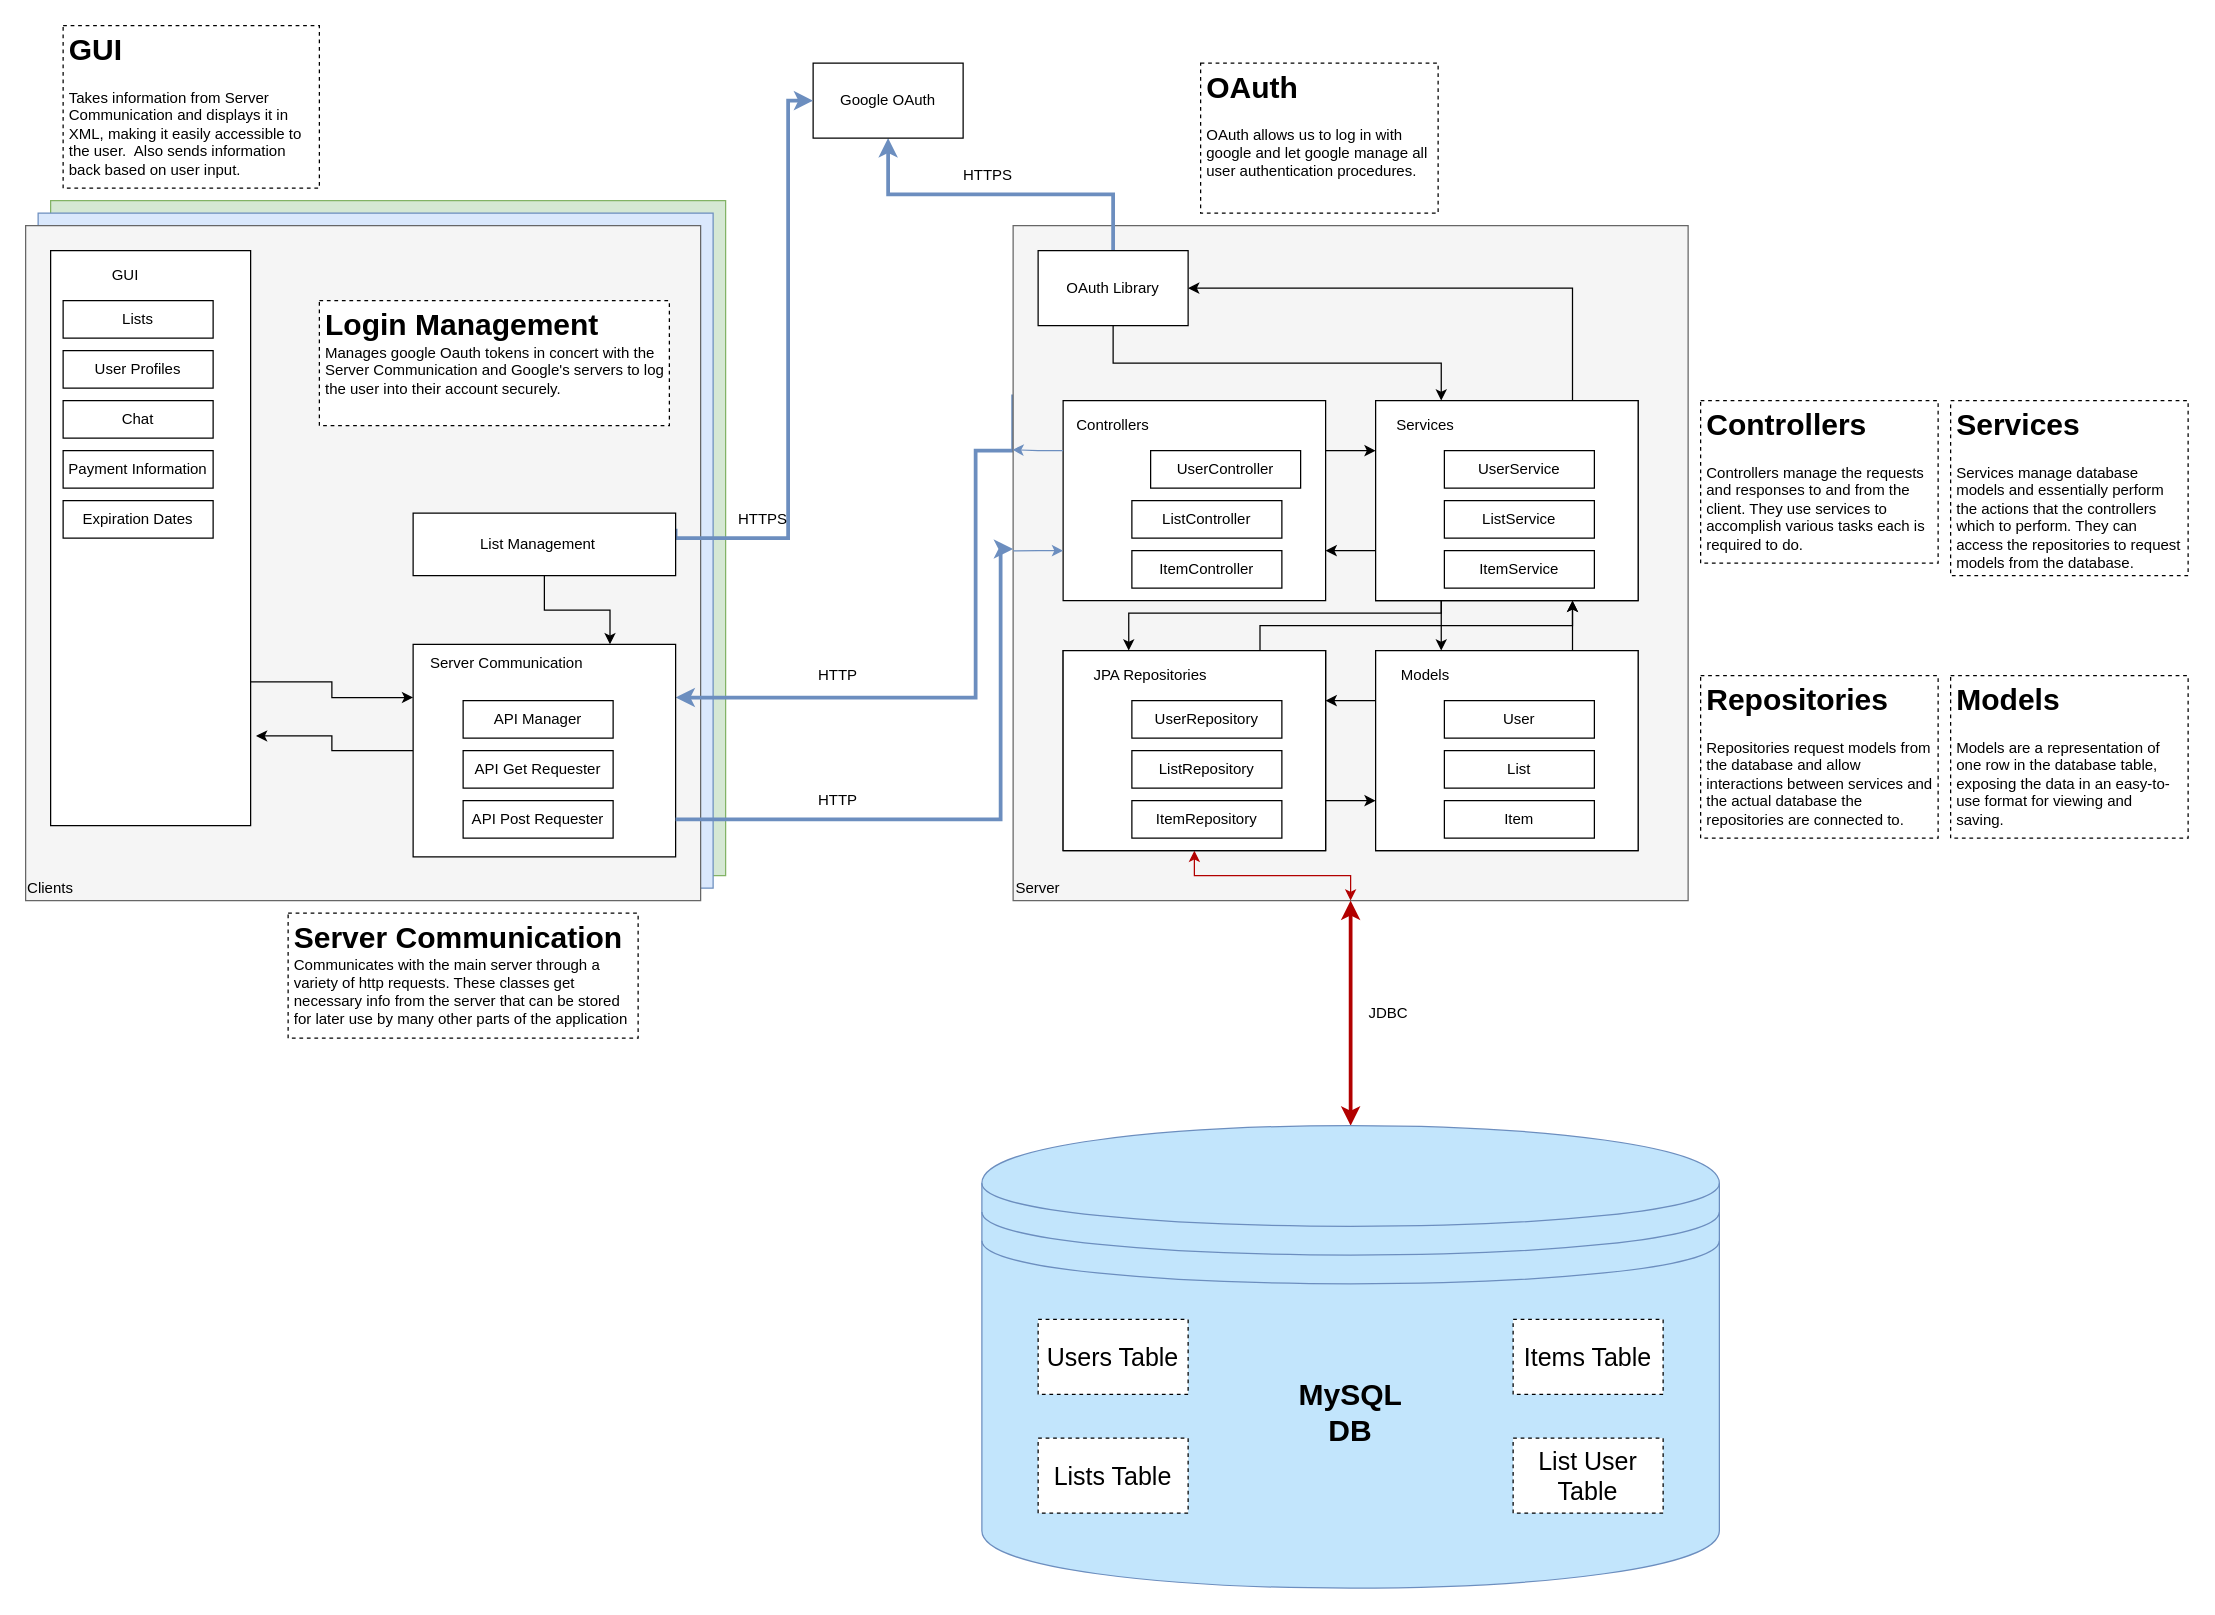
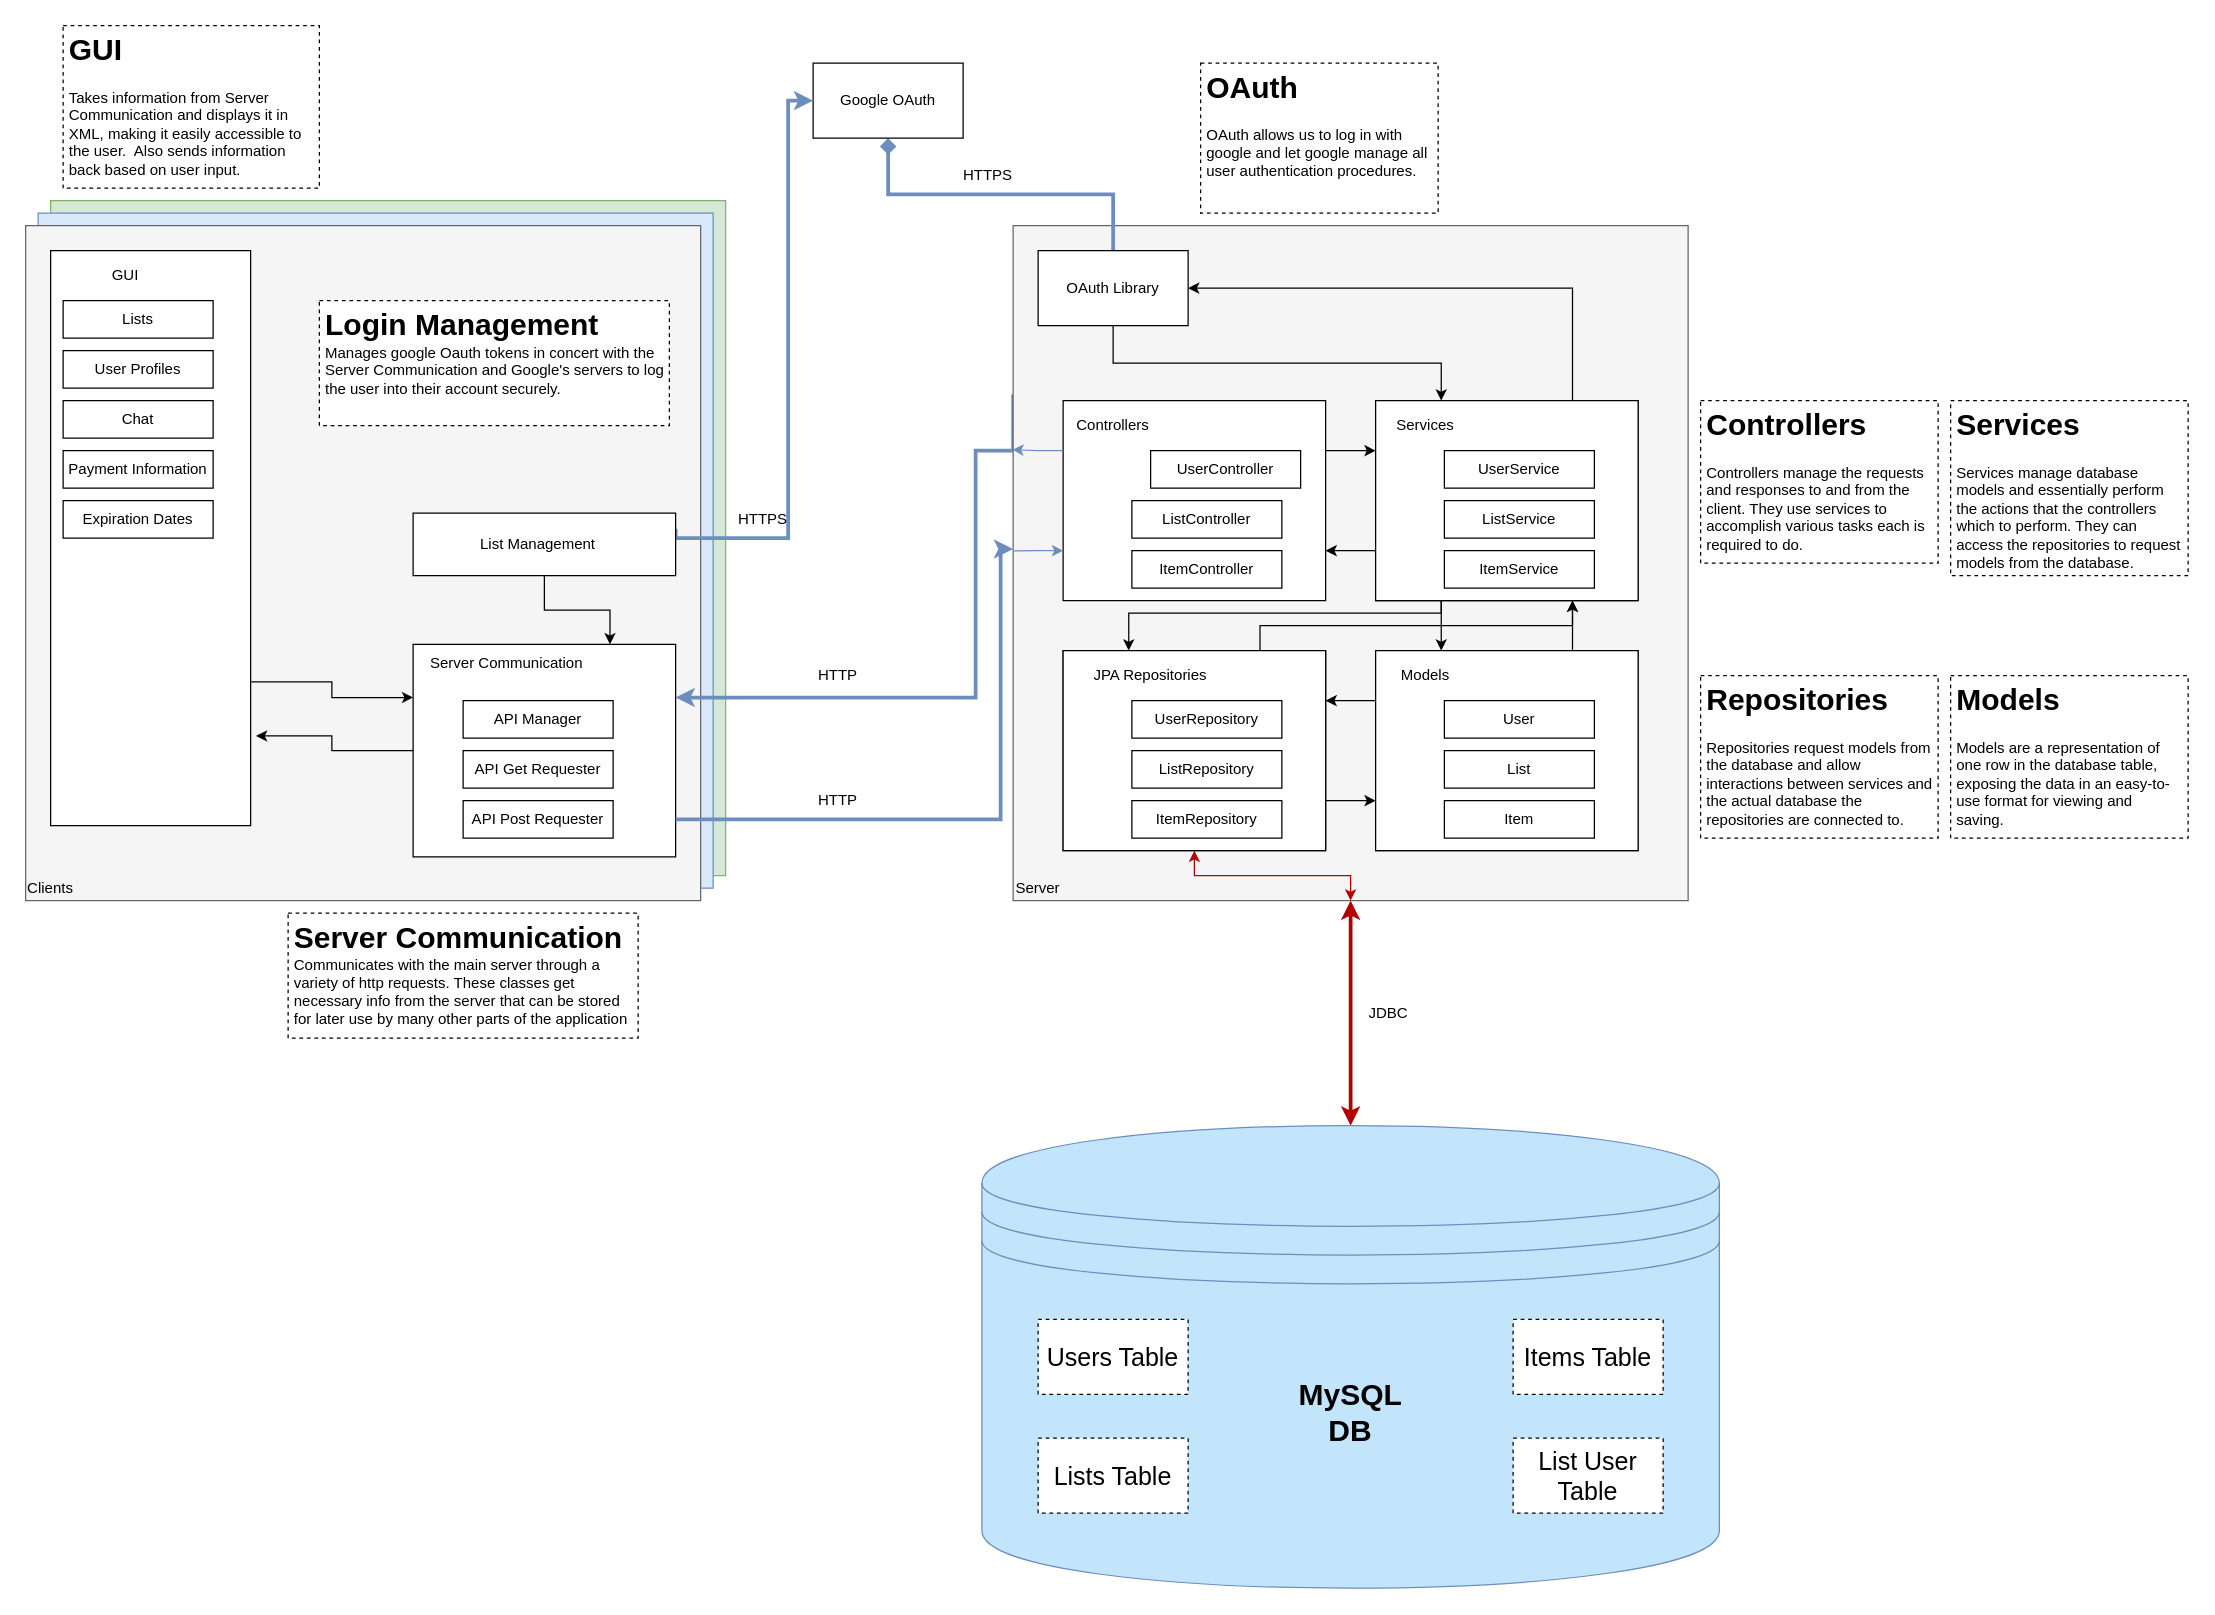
(888, 153) -> (888, 154)
